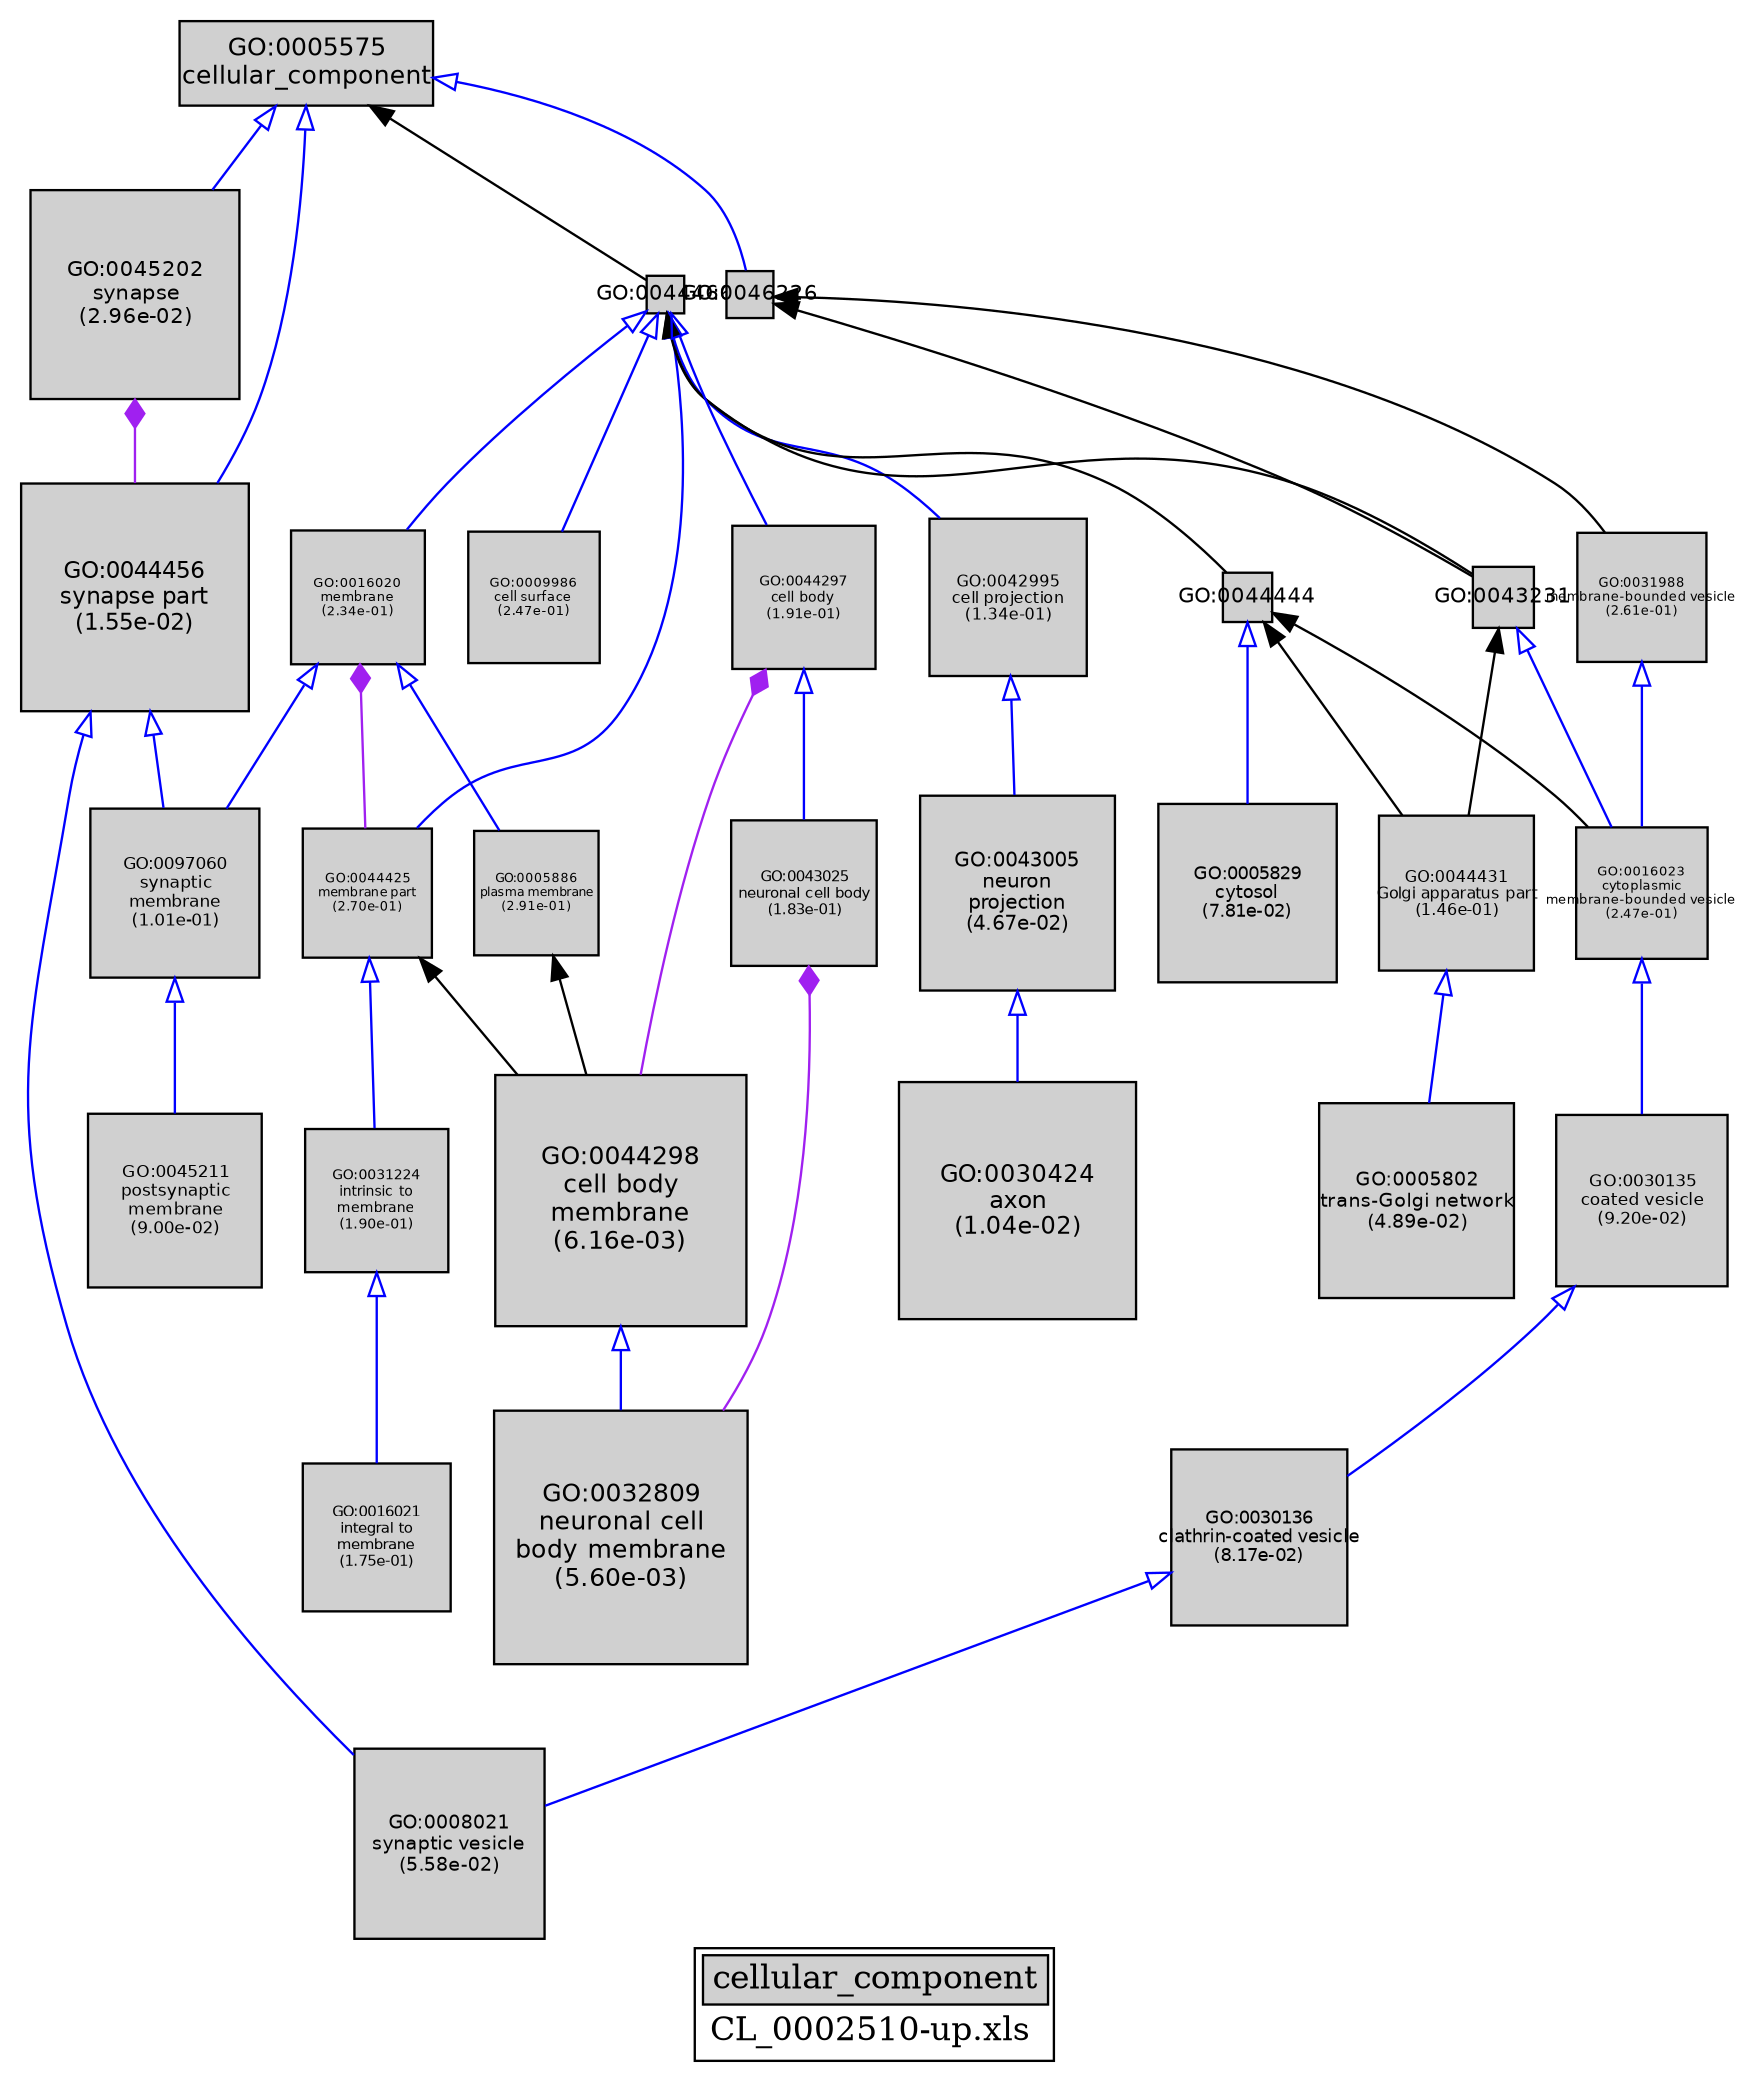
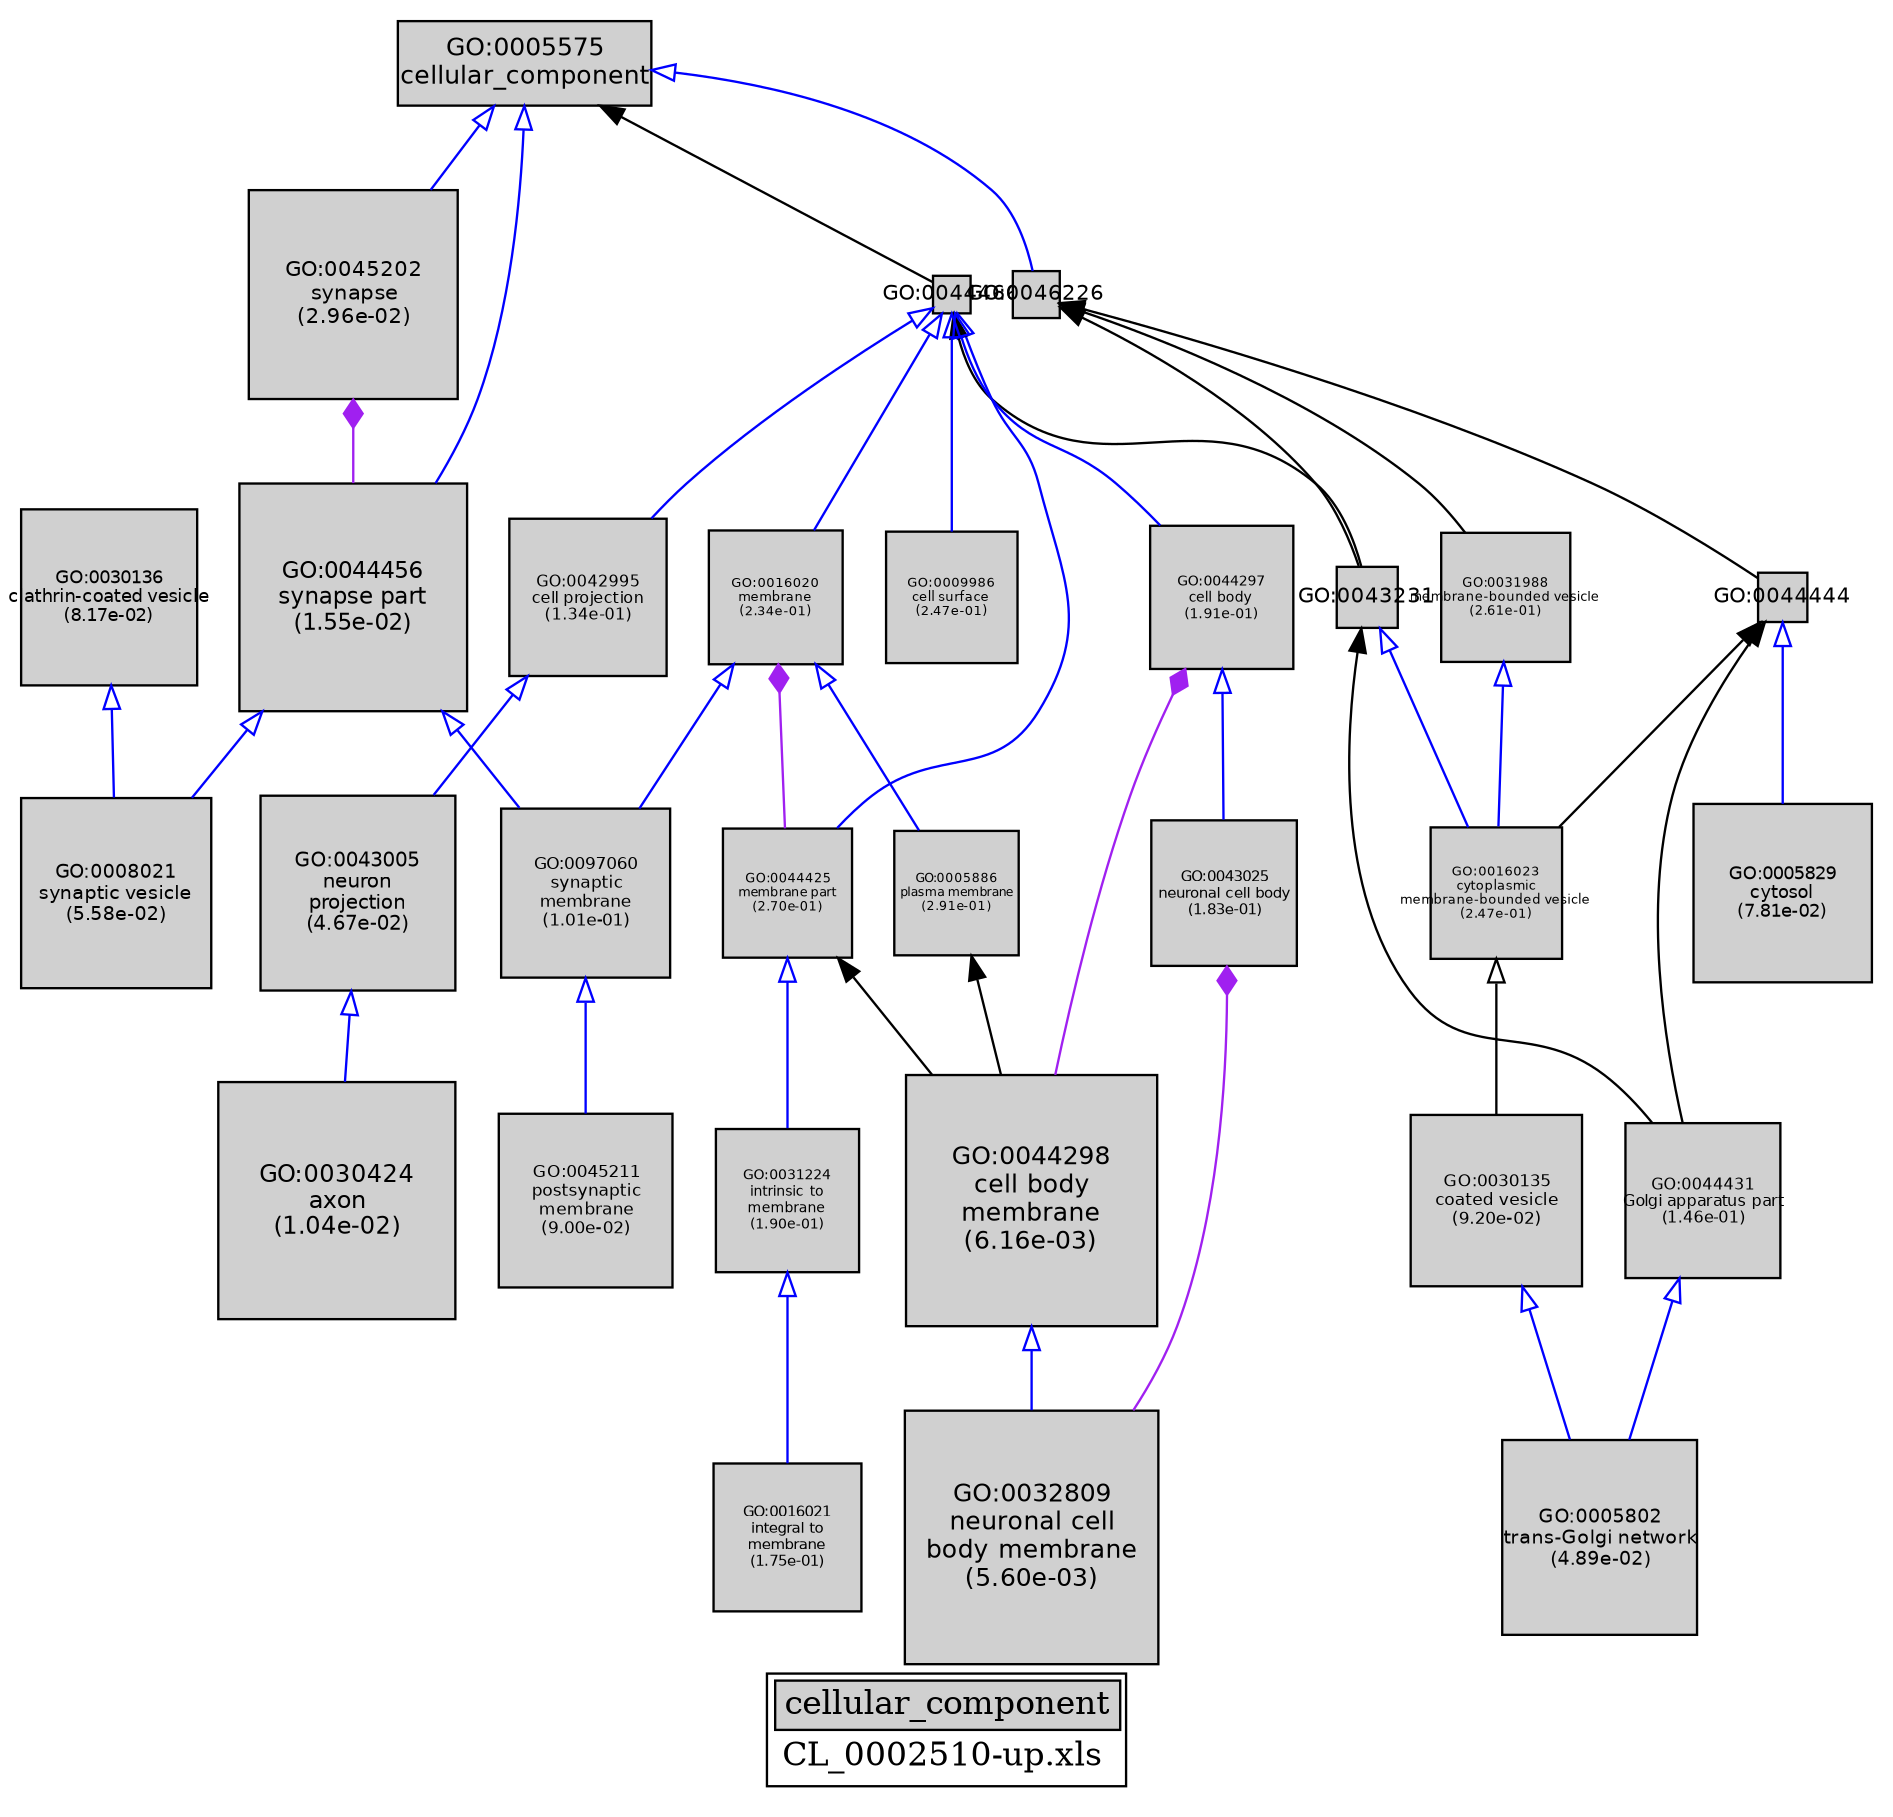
(940, 454) -> (1431, 418)
(1642, 1049) -> (1496, 1055)
(1456, 1395) -> (1550, 1374)
